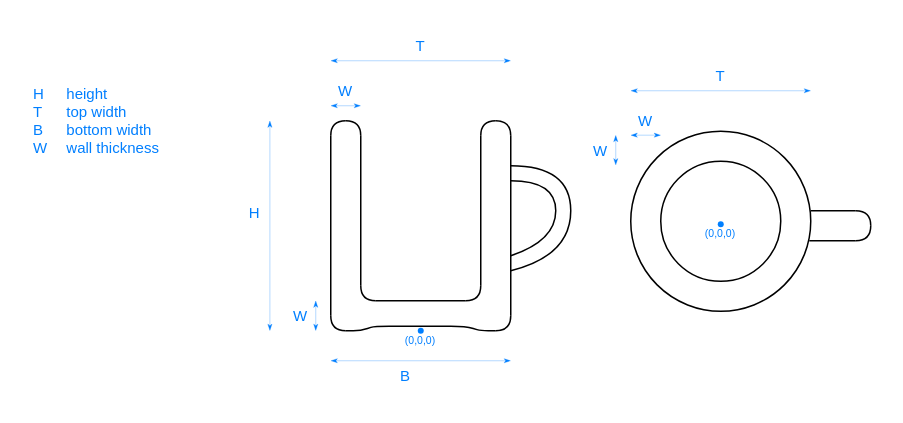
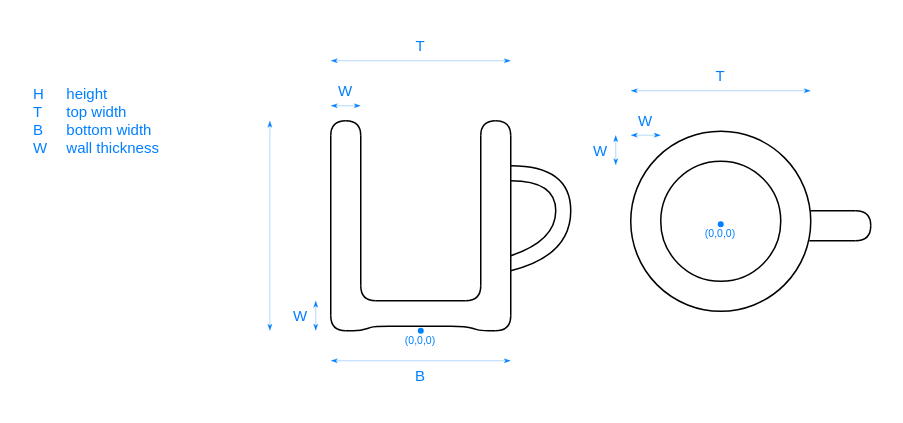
(255, 212) -> none
(406, 376) -> (421, 376)
